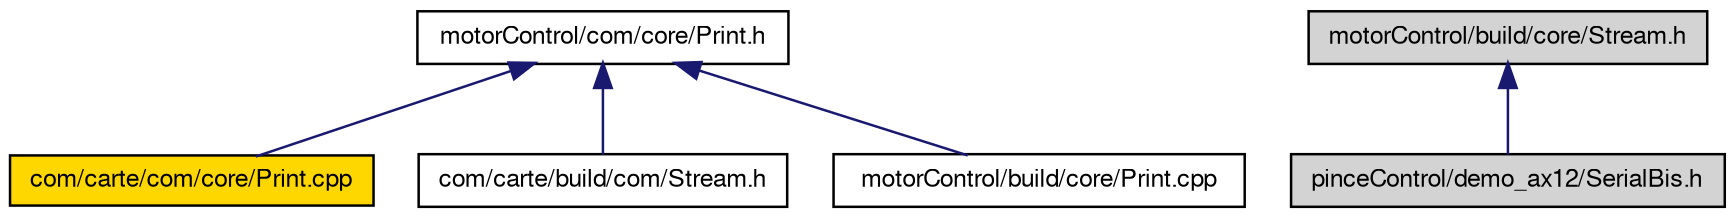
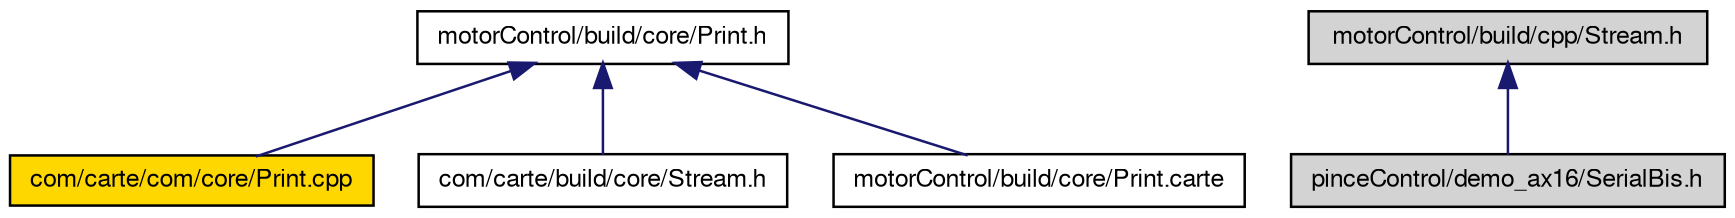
(603, 38) -> (603, 38)
(1508, 38) -> (1508, 38)
(603, 180) -> (603, 180)
(1039, 180) -> (1039, 180)
(1508, 180) -> (1508, 180)
